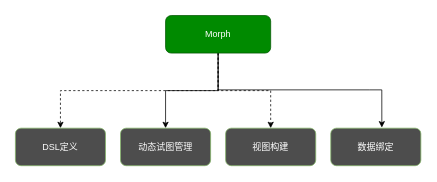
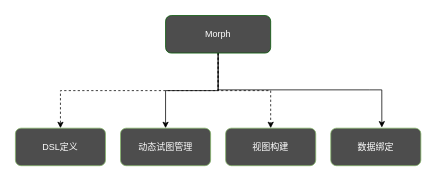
(218, 34) -> (218, 34)
